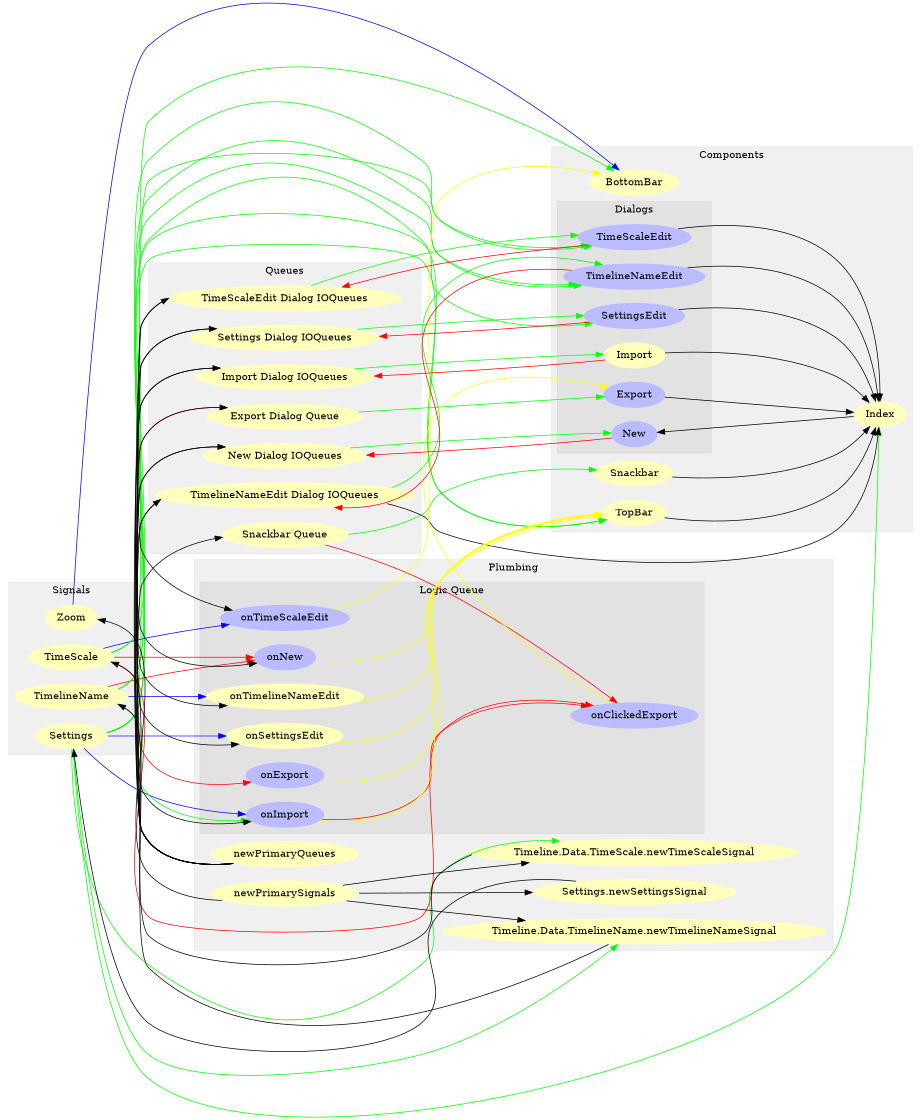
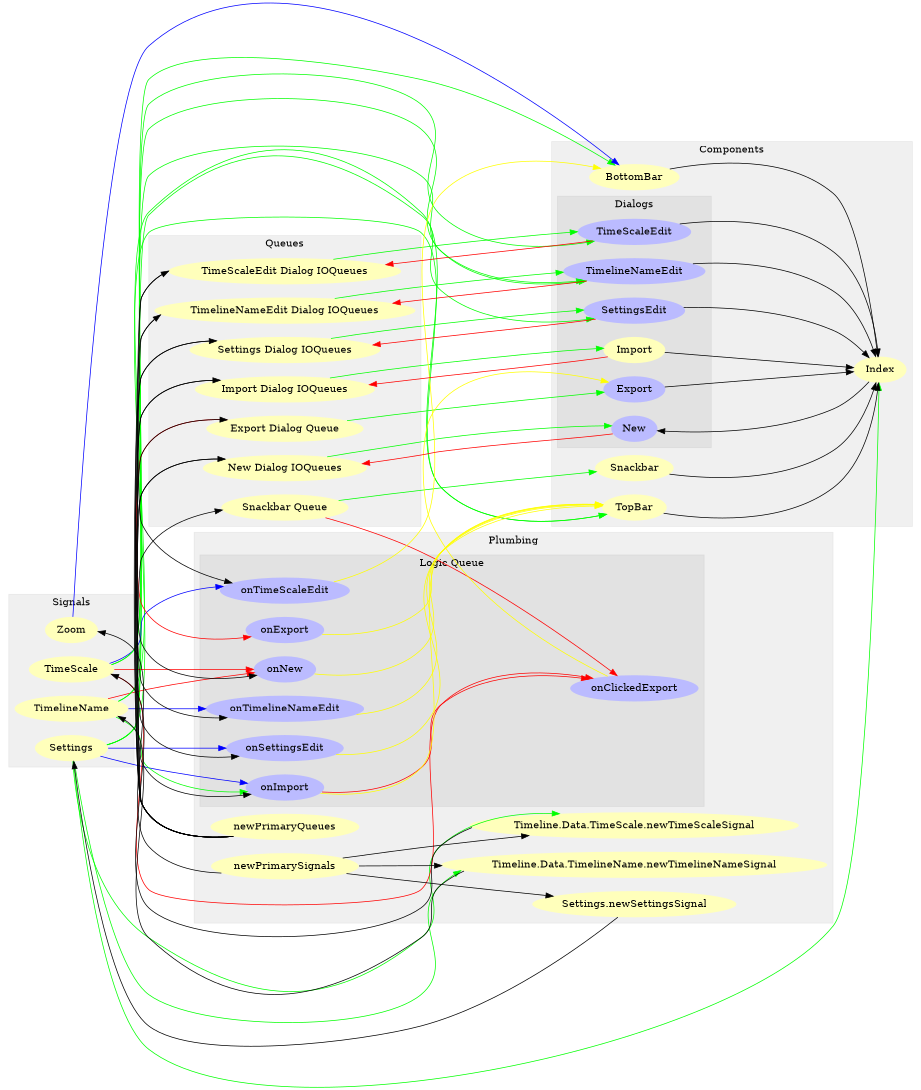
(152, 179) -> none
(547, 555) -> (830, 191)
(285, 697) -> (285, 709)
(285, 736) -> (285, 748)
